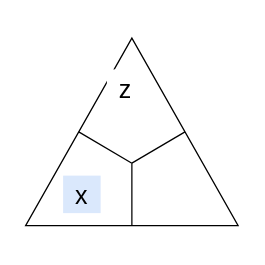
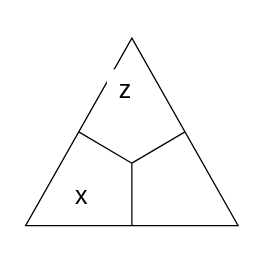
(82, 194) -> (82, 194)
